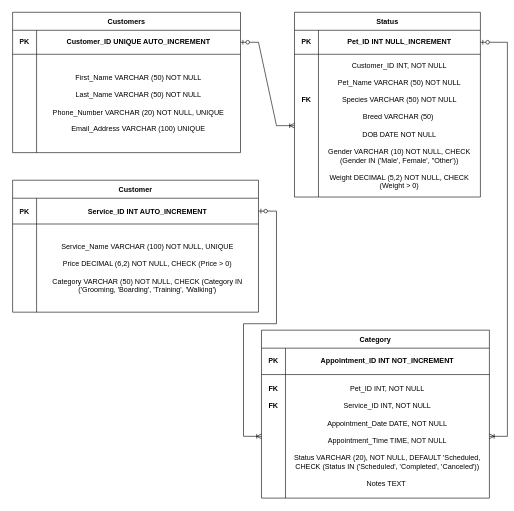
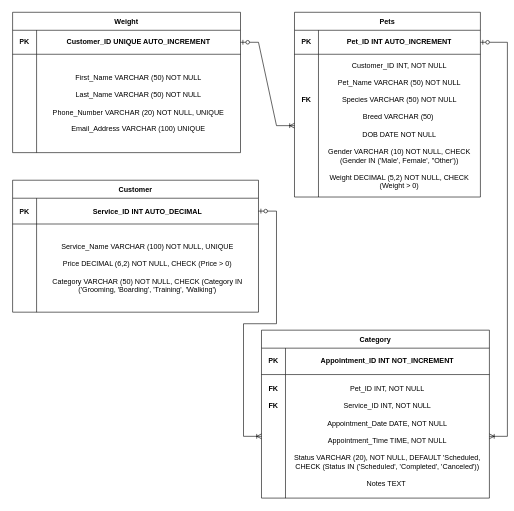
(126, 22) -> (126, 22)
(387, 22) -> (387, 22)
(399, 42) -> (399, 42)
(147, 212) -> (147, 212)
